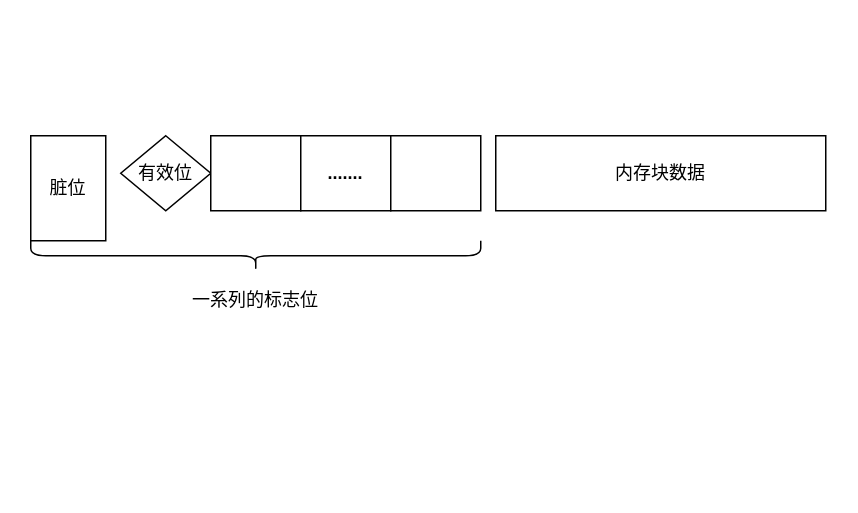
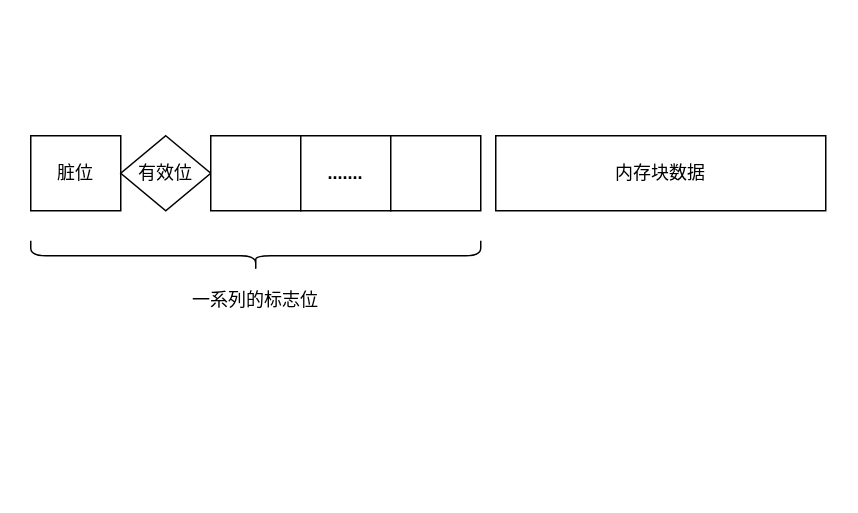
(68, 188) -> (76, 173)
